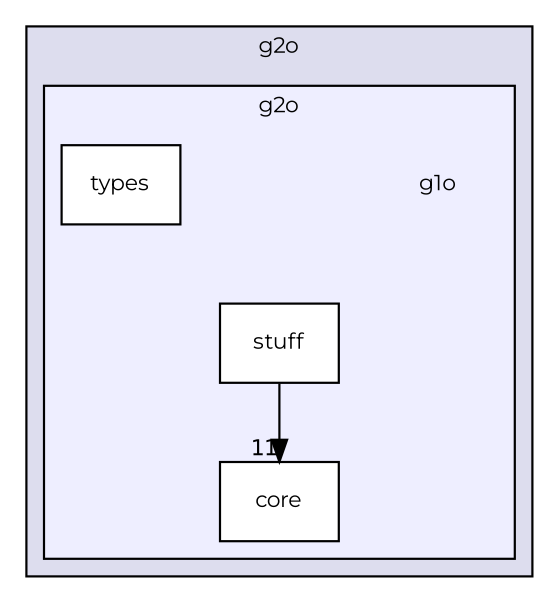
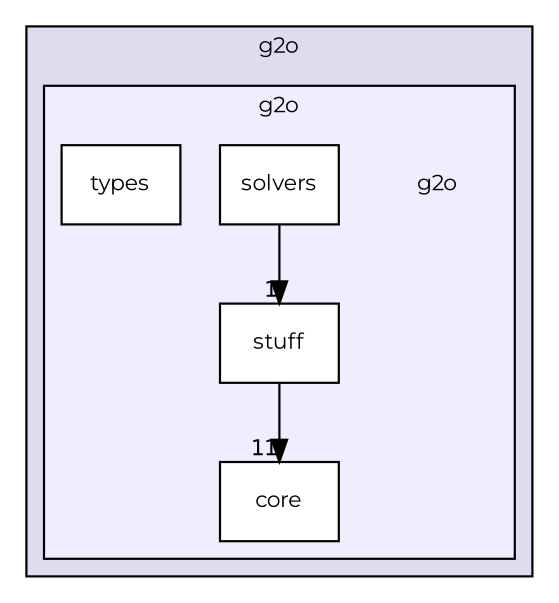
none -> (279, 185)
(438, 185) -> (438, 185)
